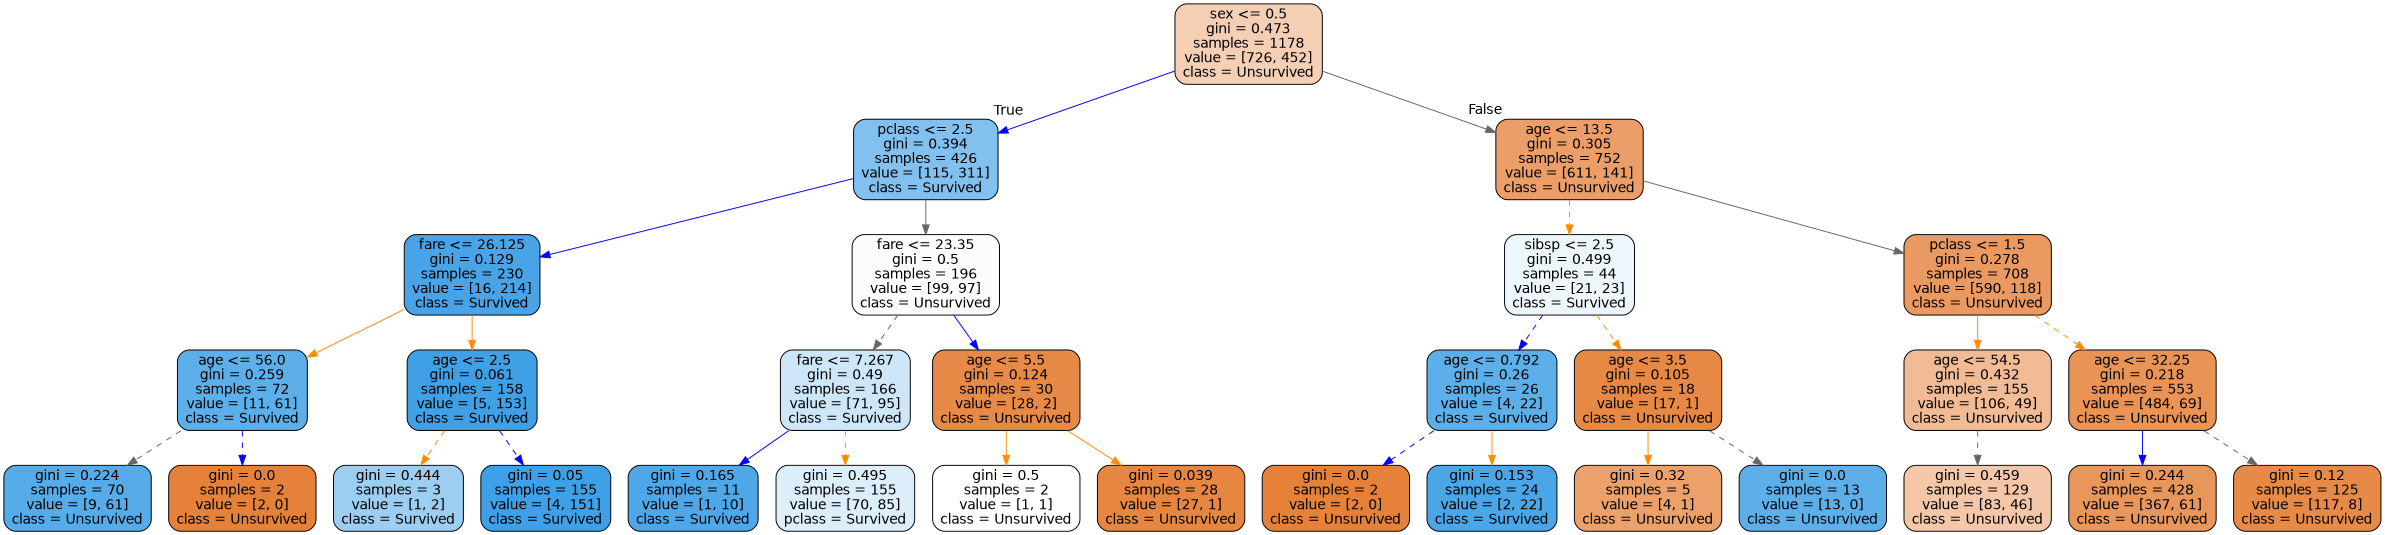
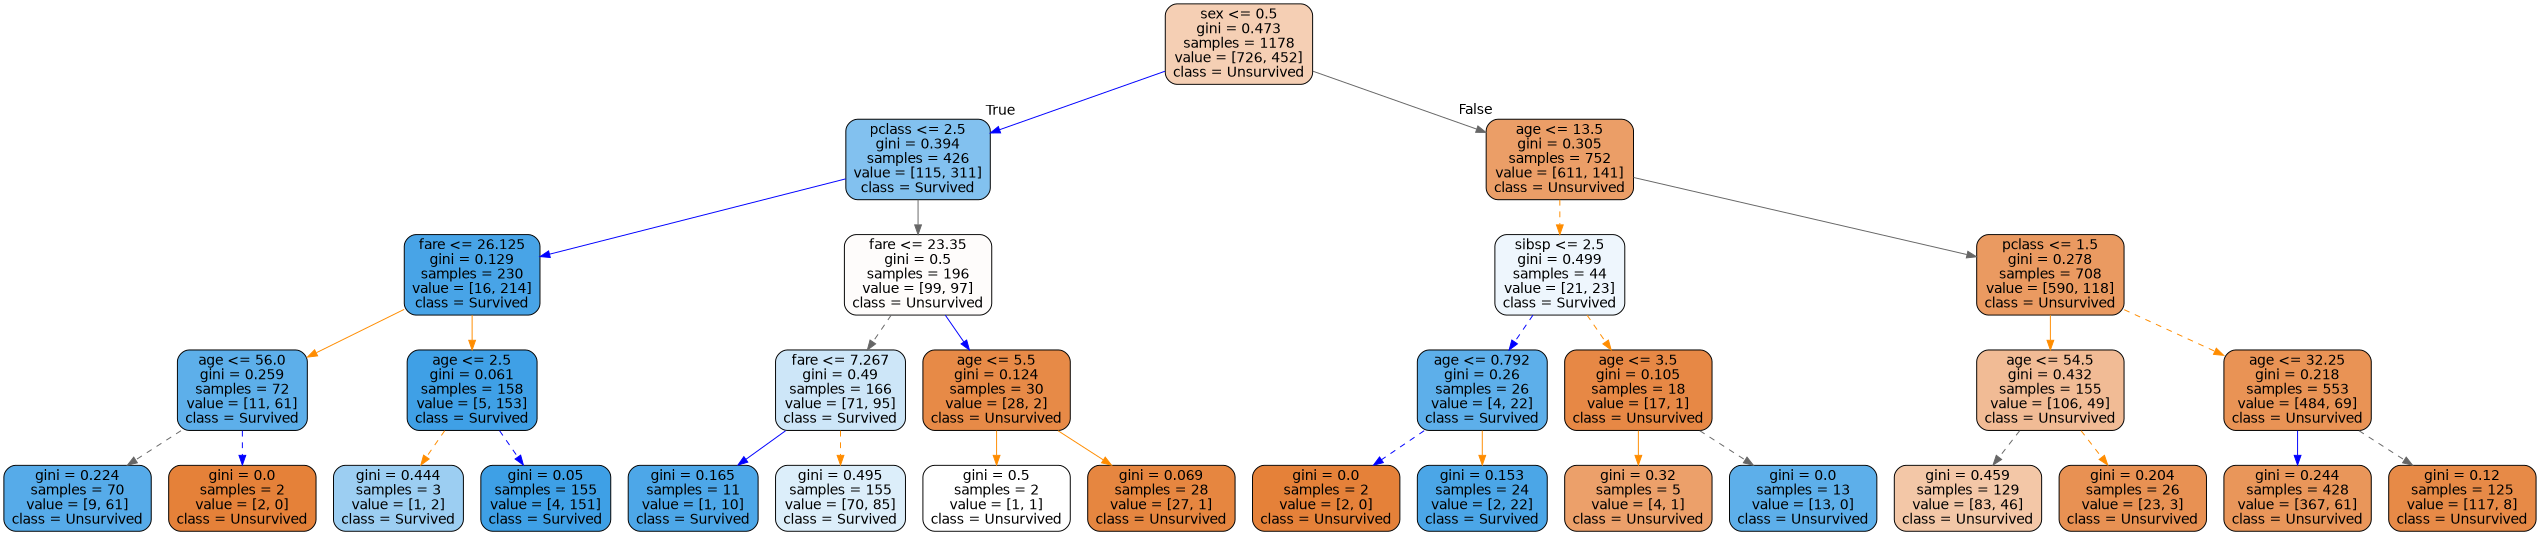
(845, 498) -> (841, 498)
(1171, 498) -> (1161, 498)
none -> (2133, 498)
